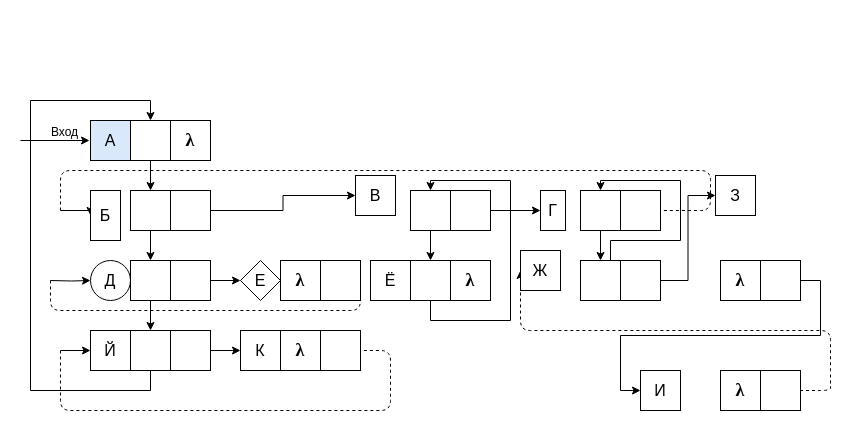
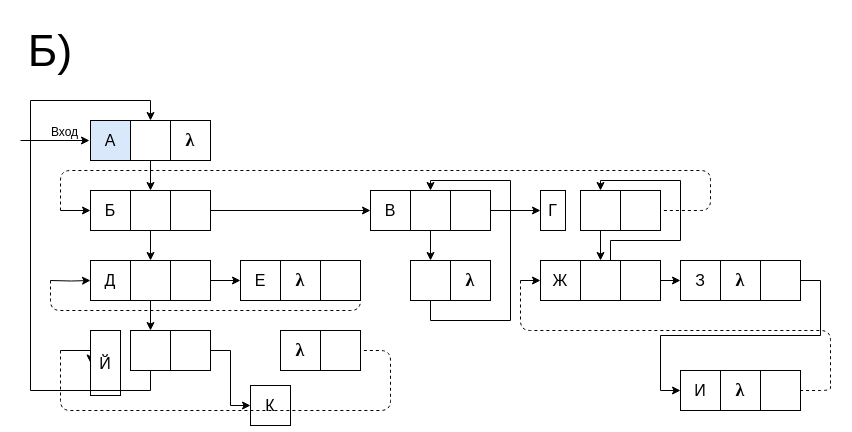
none -> (51, 51)
(376, 196) -> (391, 211)
(736, 196) -> (701, 281)
(106, 216) -> (111, 211)
(541, 271) -> (561, 281)
(111, 281) -> (111, 281)
(261, 281) -> (261, 281)
(391, 281) -> none
(111, 351) -> (106, 363)
(261, 351) -> (271, 406)
(661, 391) -> (701, 391)
